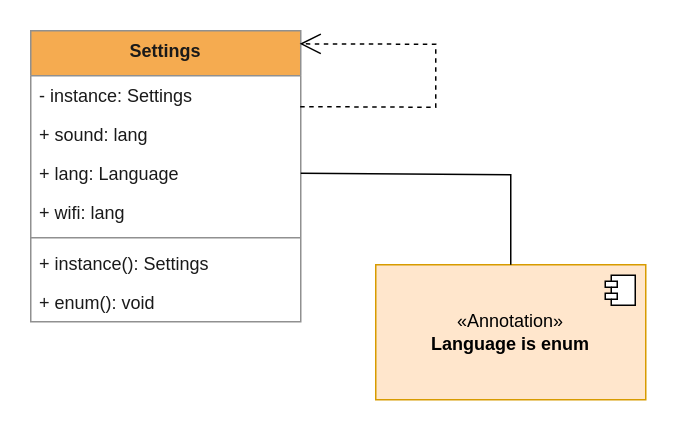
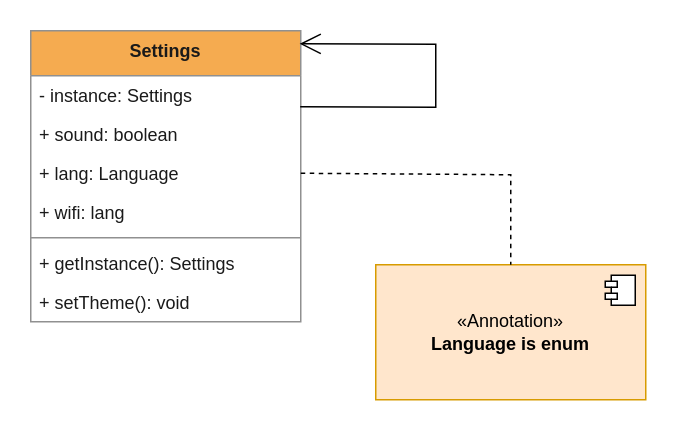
(436, 76) -> (436, 76)
(96, 136) -> (111, 136)
(451, 174) -> (451, 174)
(139, 265) -> (156, 265)
(101, 304) -> (121, 304)
